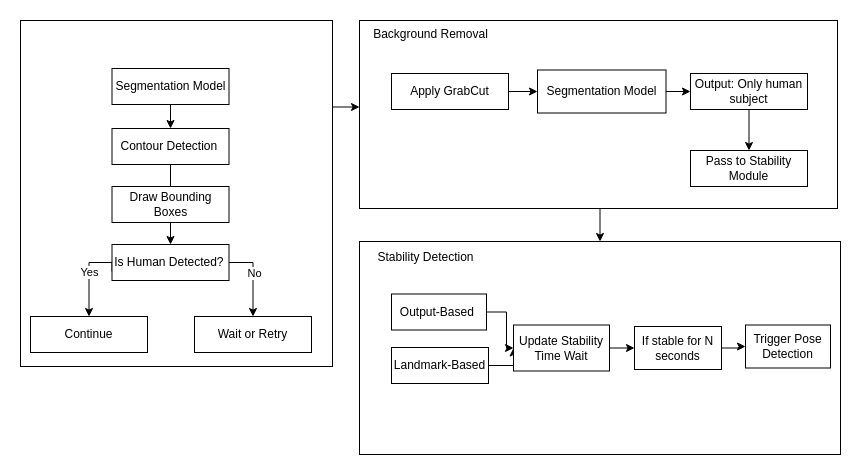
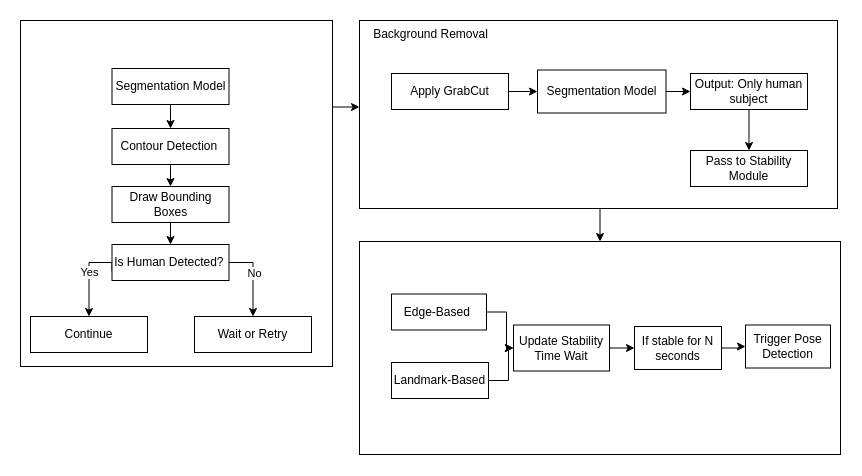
(171, 181) -> (171, 178)
(426, 258) -> none
(439, 313) -> (439, 313)
(440, 366) -> (440, 381)
